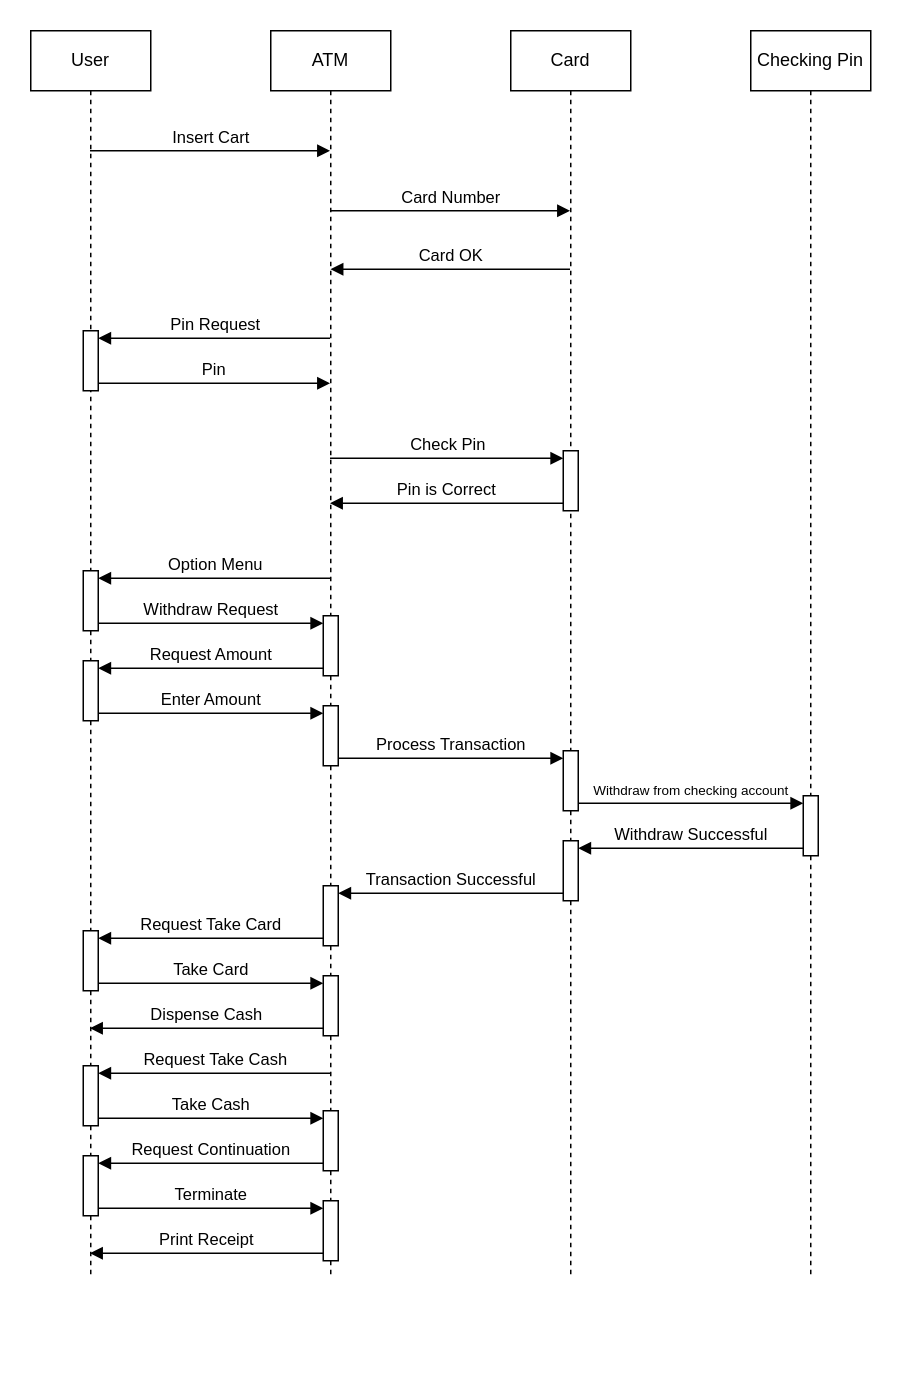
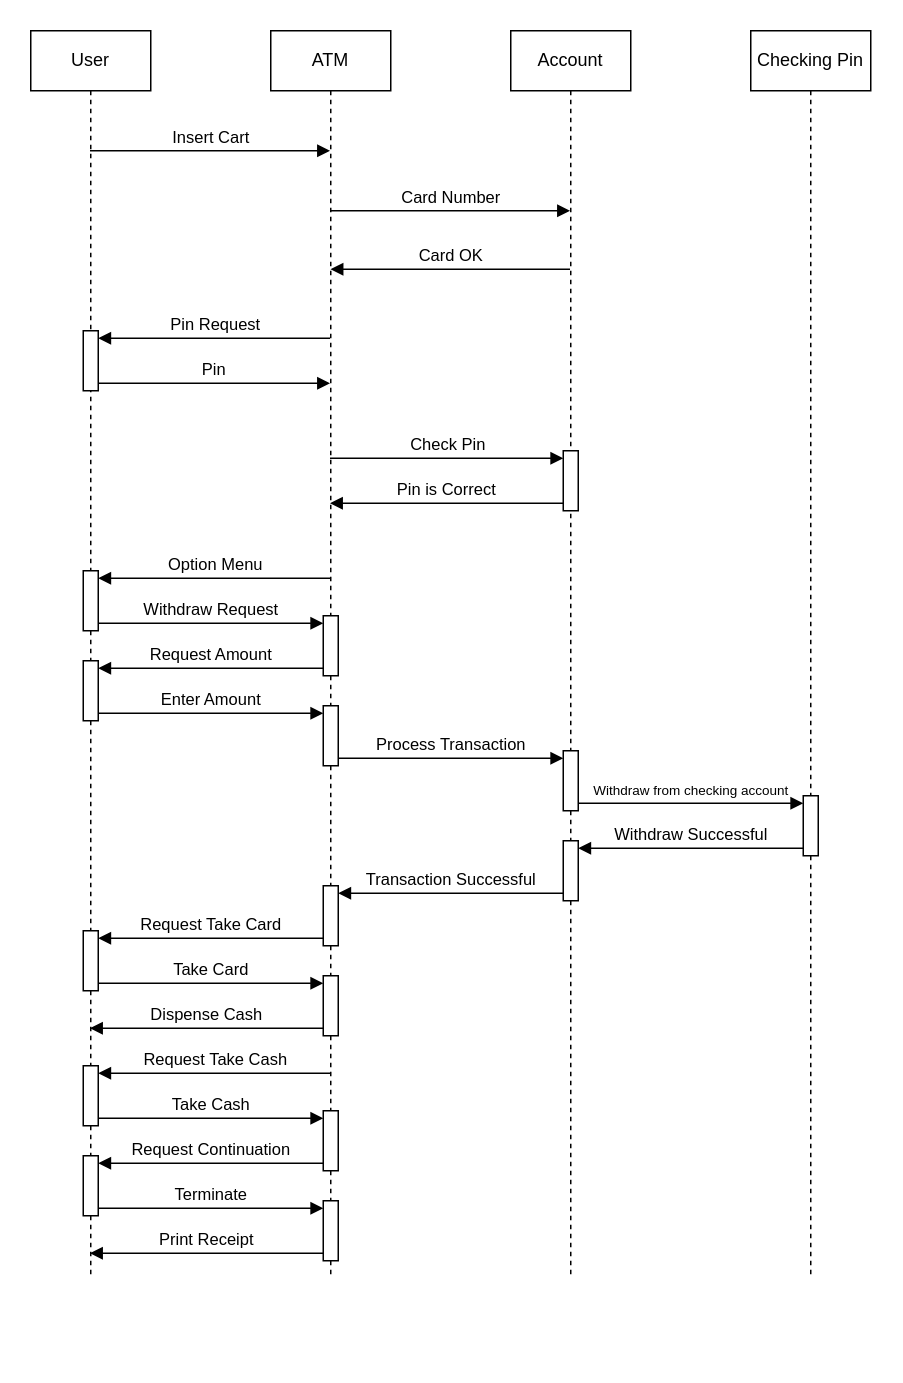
(571, 61) -> (571, 61)
